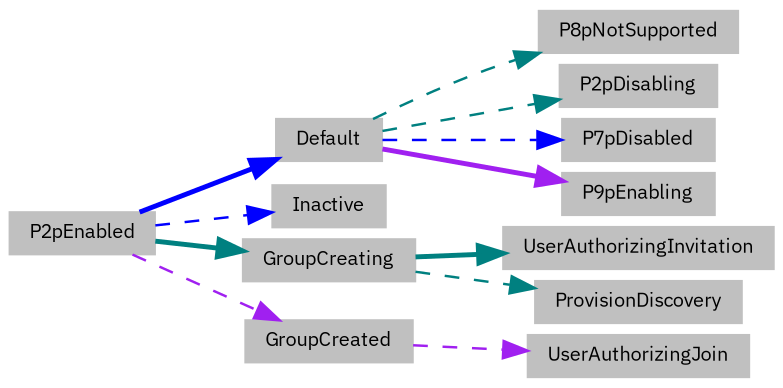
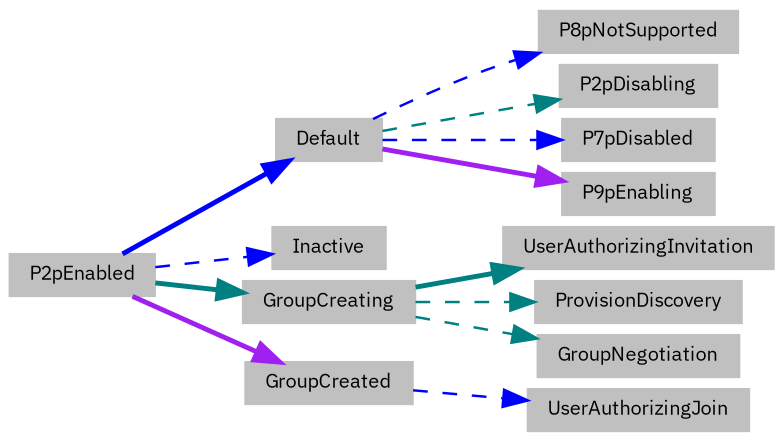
(443, 87) -> (443, 87)
(194, 282) -> (194, 324)
(458, 347) -> (458, 394)
none -> (638, 356)
